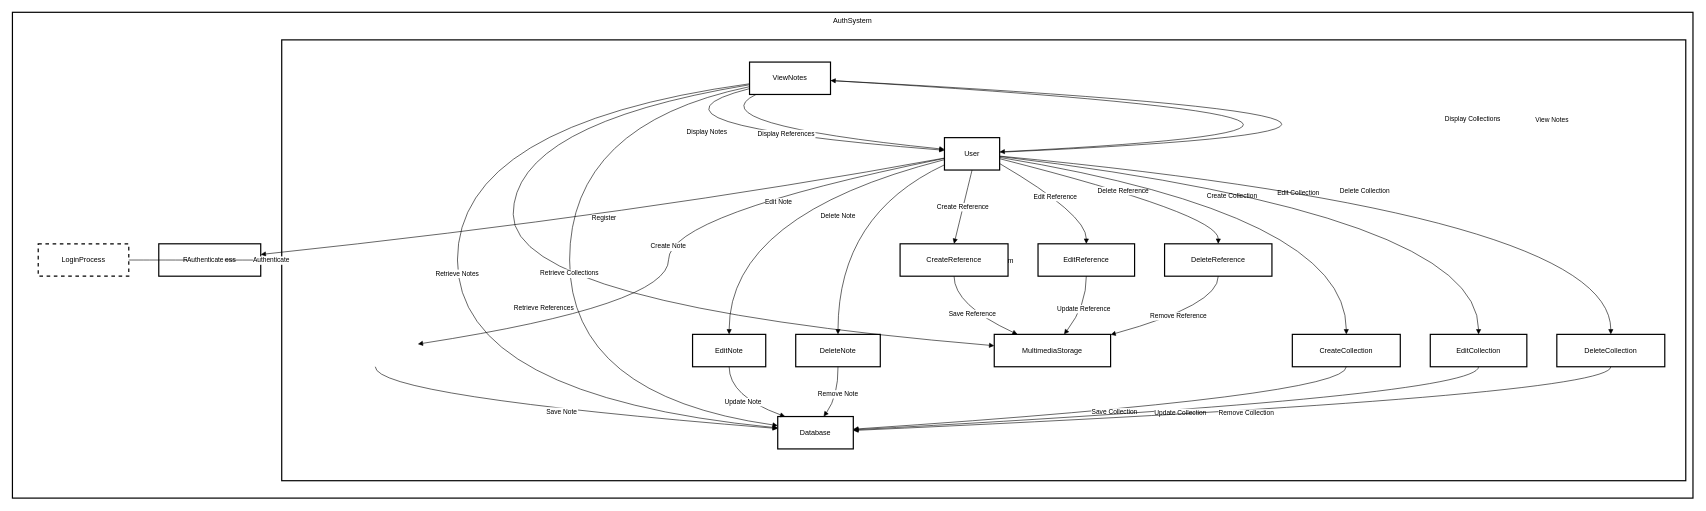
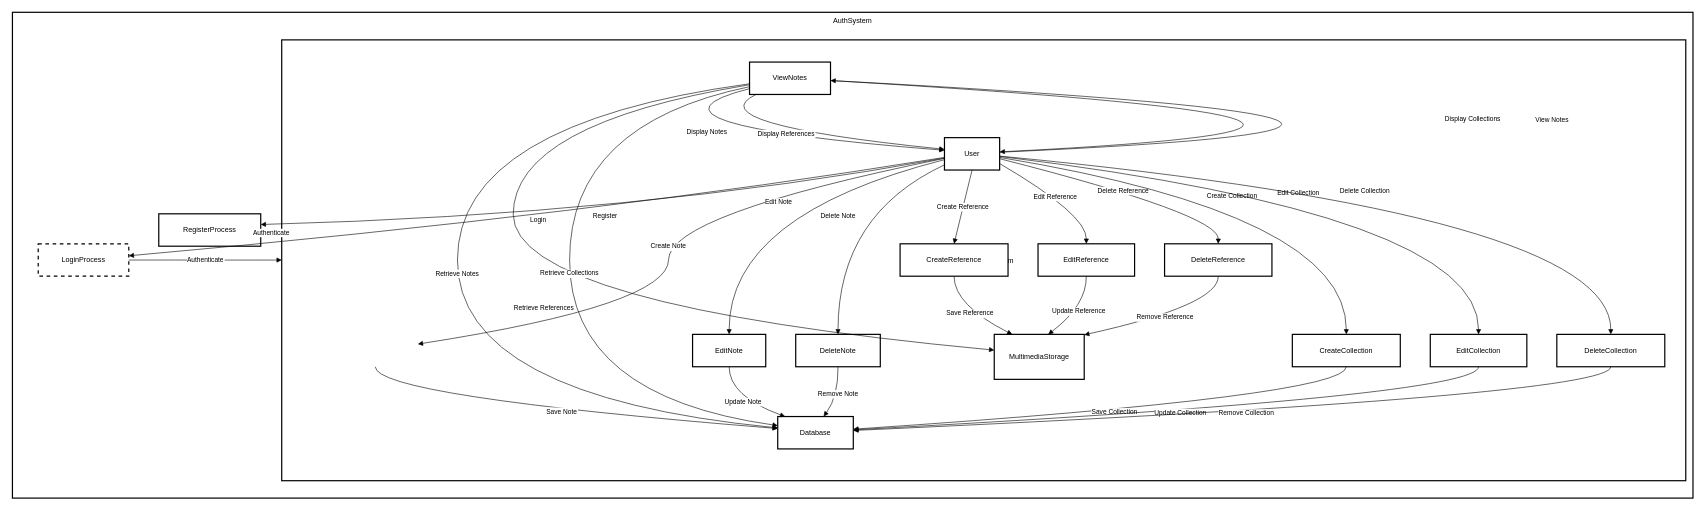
none -> (397, 230)
(210, 260) -> (210, 230)
(1053, 351) -> (1040, 357)
